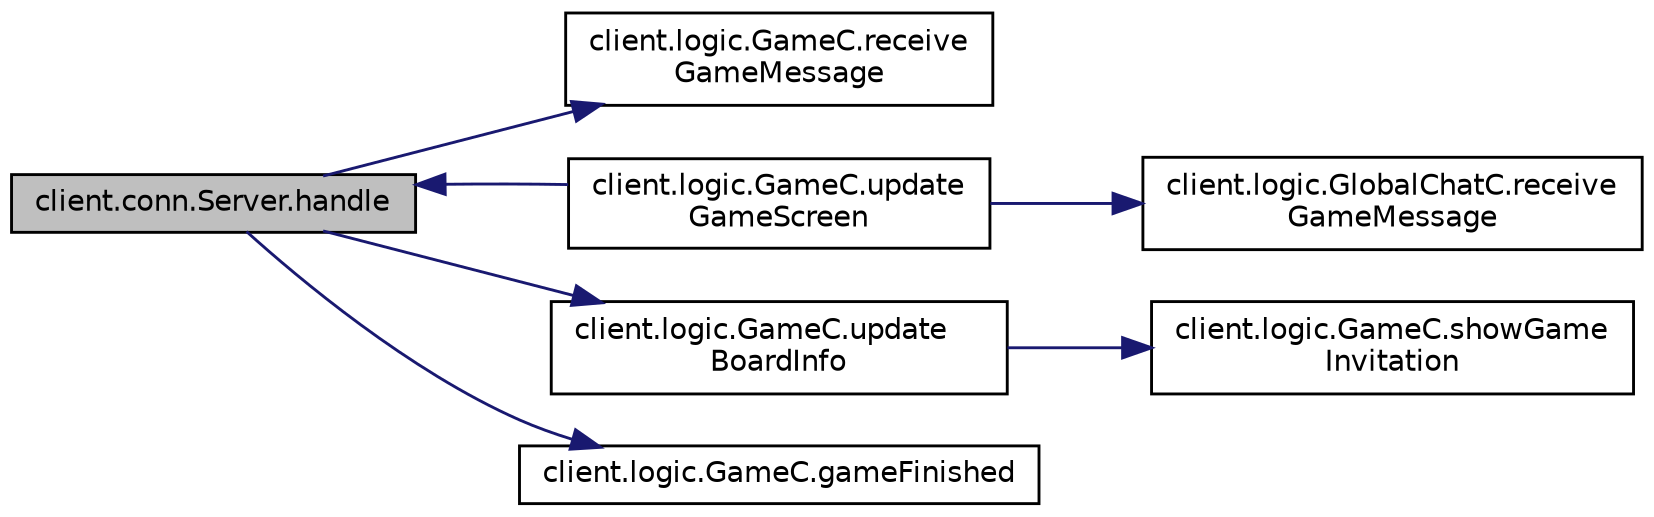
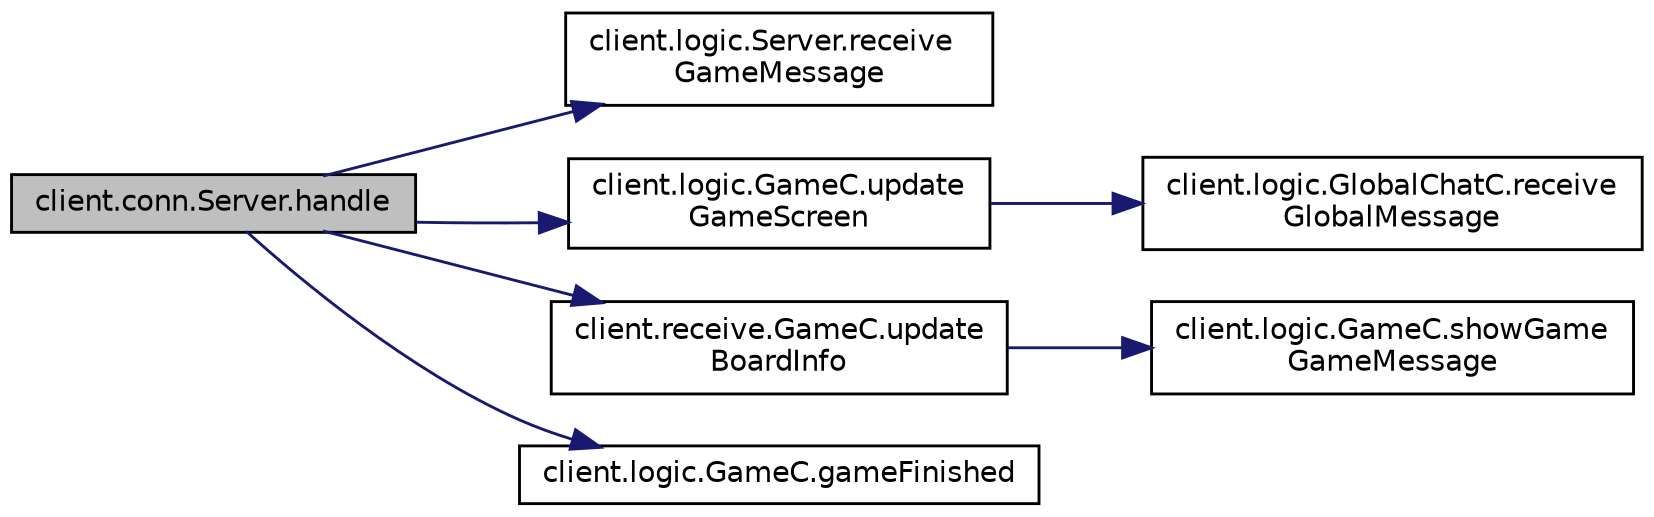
(779, 59) -> (779, 59)
(507, 184) -> (477, 223)
(1393, 203) -> (1393, 203)
(779, 348) -> (779, 348)
(1393, 348) -> (1393, 348)
